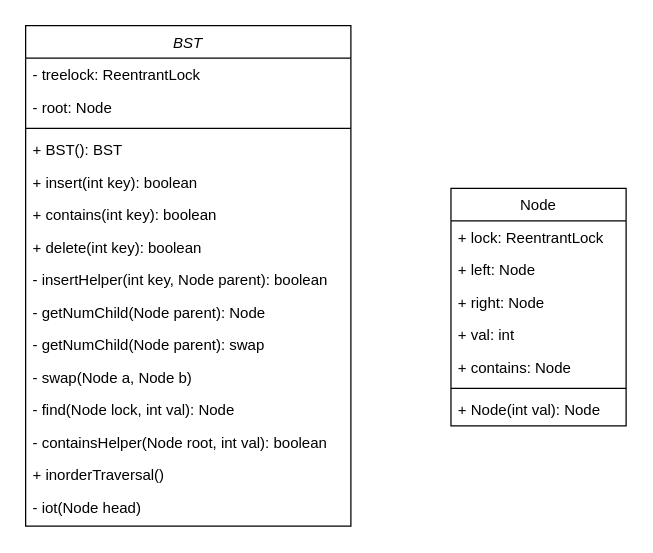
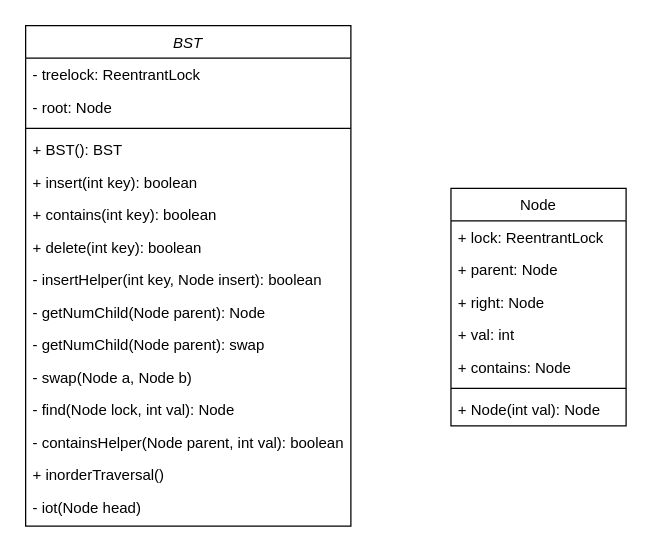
(500, 270) -> (510, 270)
(200, 280) -> (198, 280)
(198, 443) -> (207, 443)
